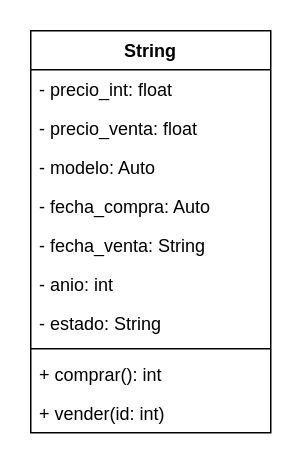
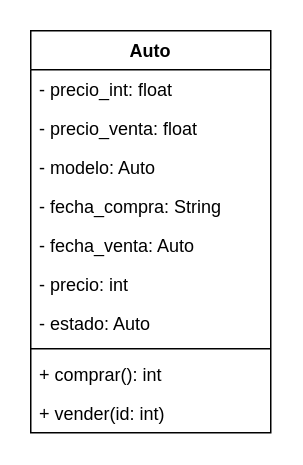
(150, 51) -> (150, 51)
(133, 207) -> (141, 207)
(135, 246) -> (128, 246)
(83, 285) -> (93, 285)
(110, 324) -> (103, 324)
